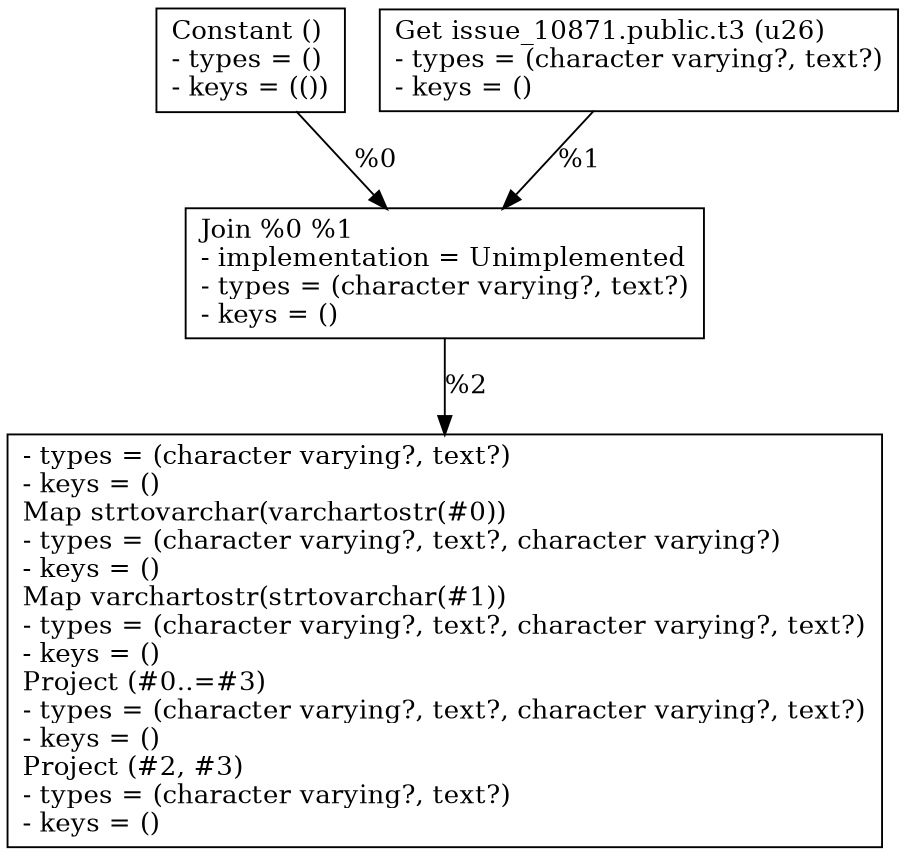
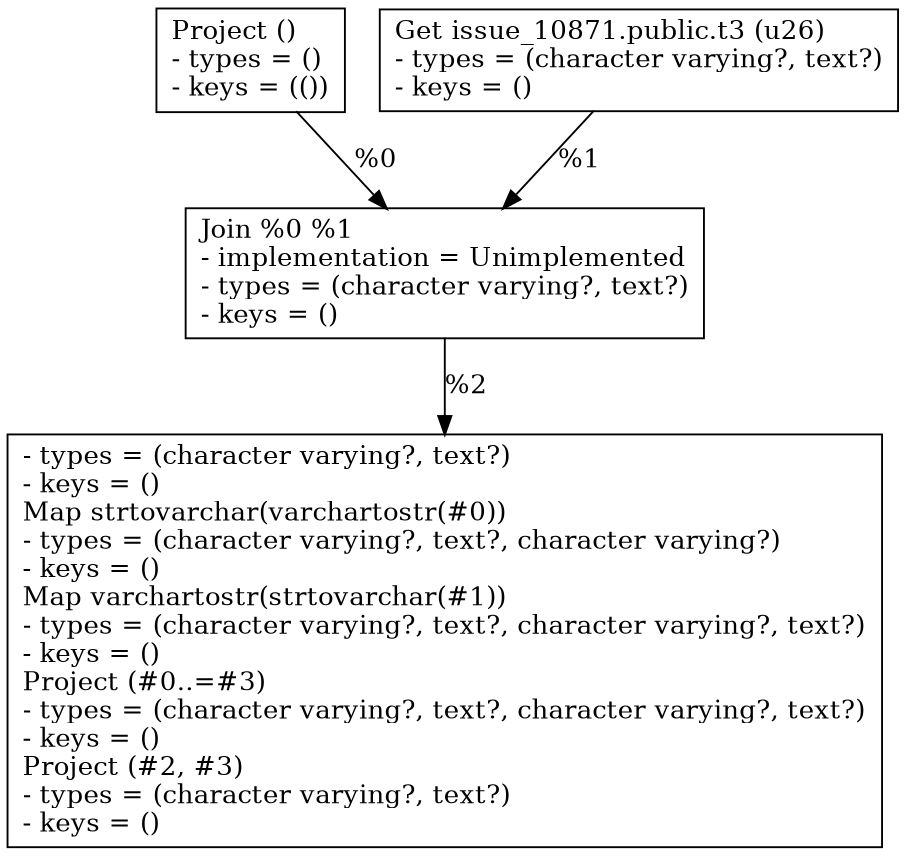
(251, 60) -> (251, 60)
